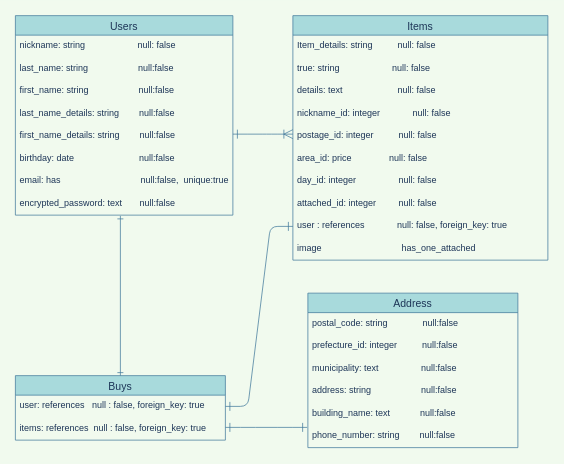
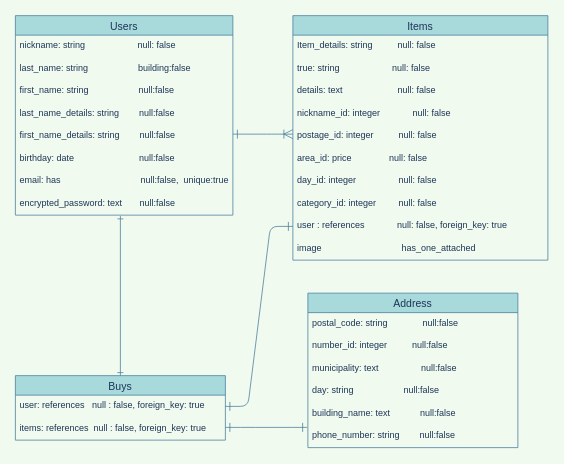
(117, 68) -> (126, 68)
(383, 203) -> (383, 203)
(403, 345) -> (393, 345)
(406, 390) -> (395, 390)
